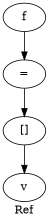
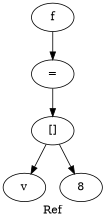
none -> (81, 187)
